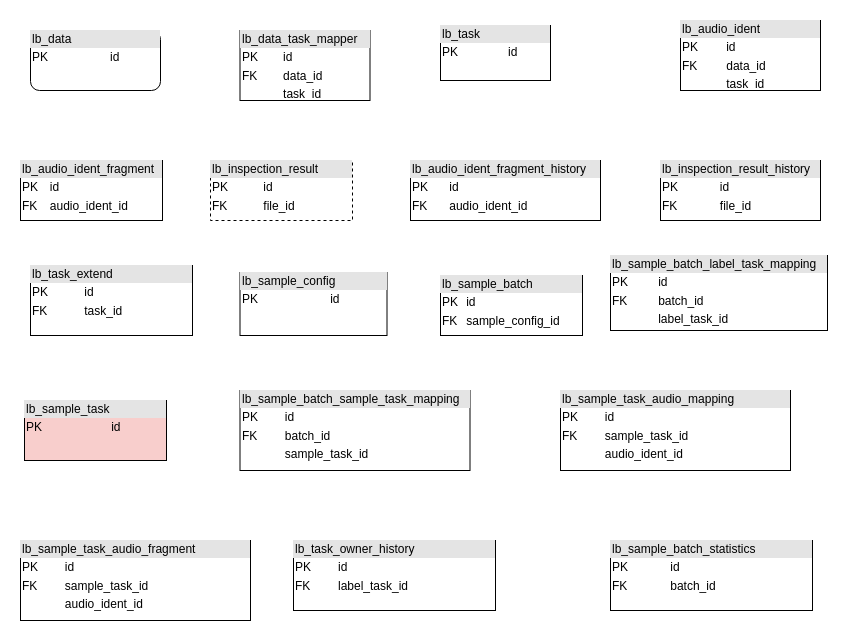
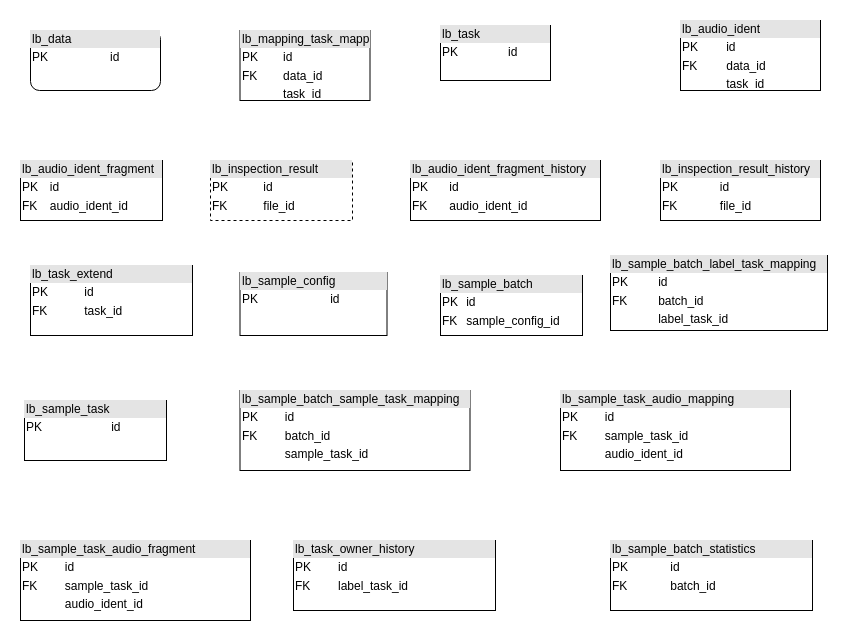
(303, 59) -> (311, 59)
(96, 431) -> (96, 431)
